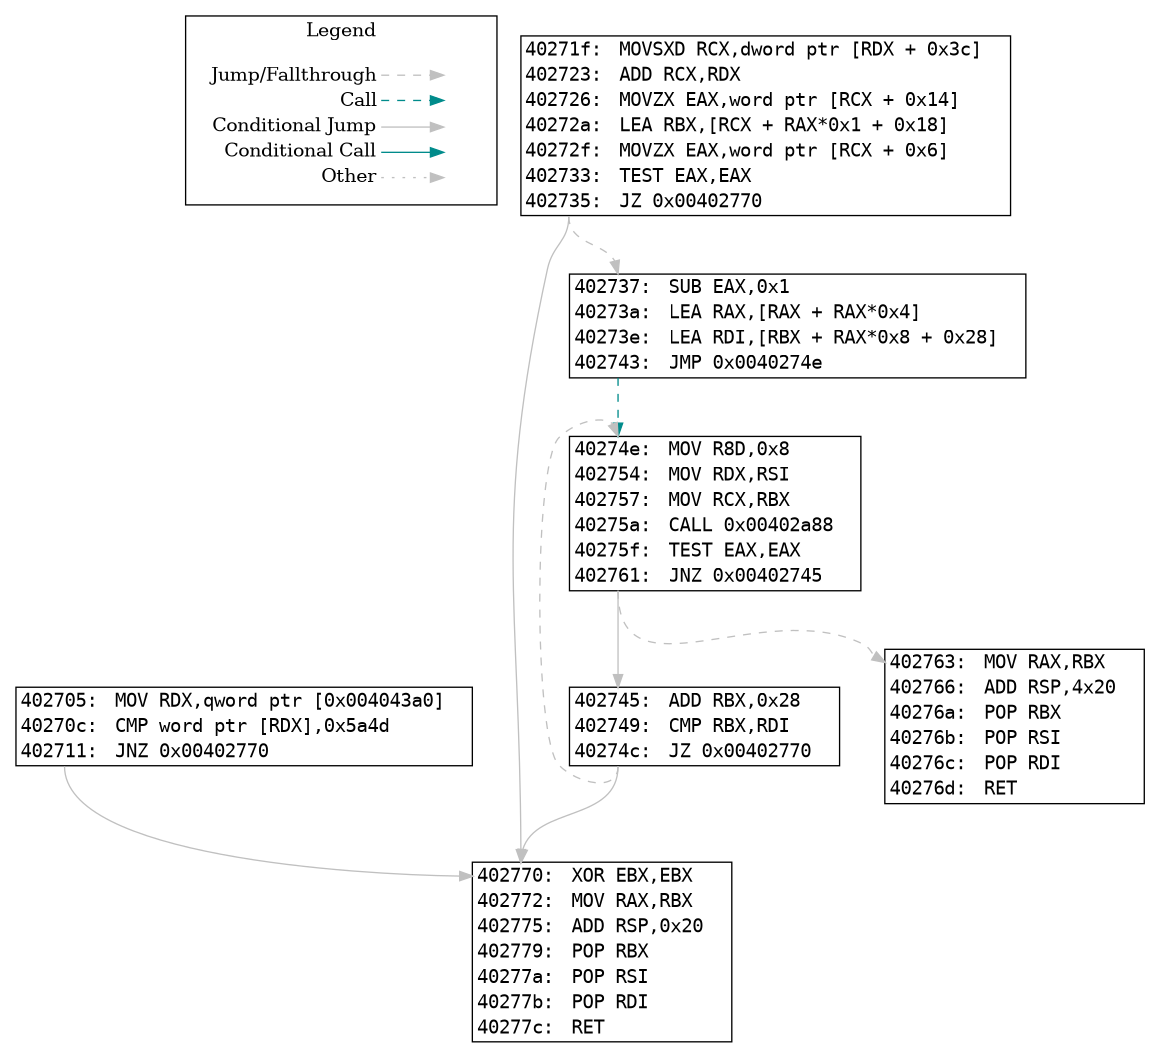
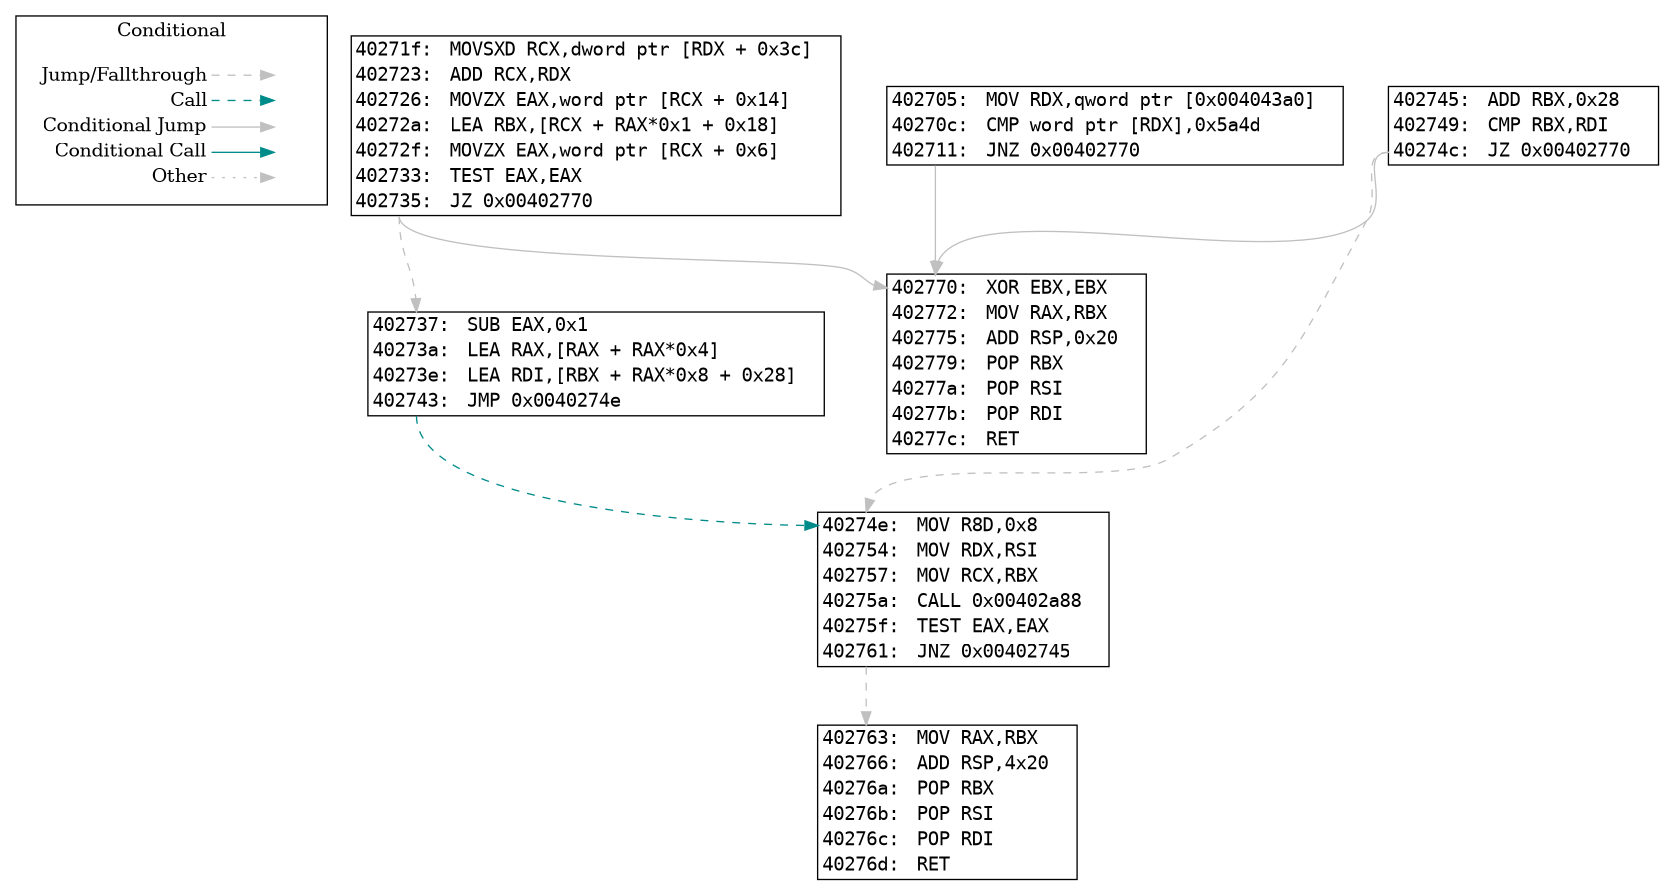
(341, 31) -> (172, 31)
(618, 633) -> none
